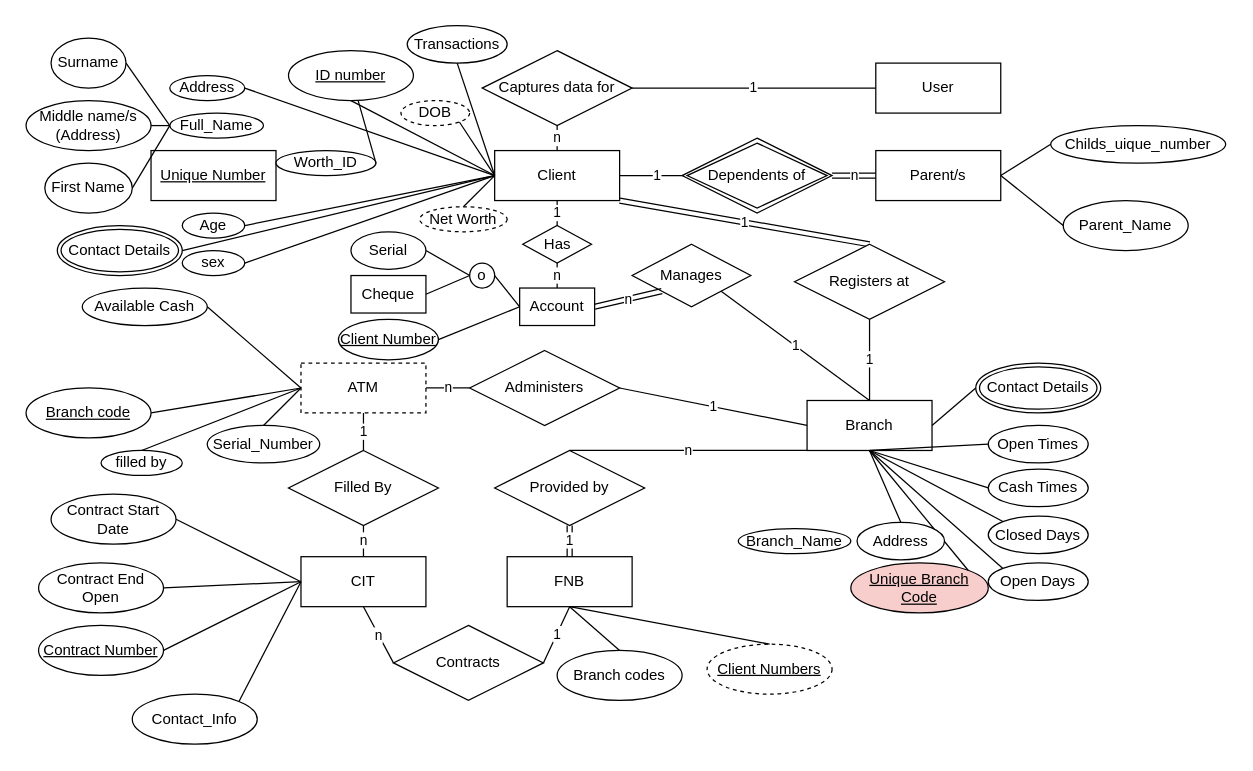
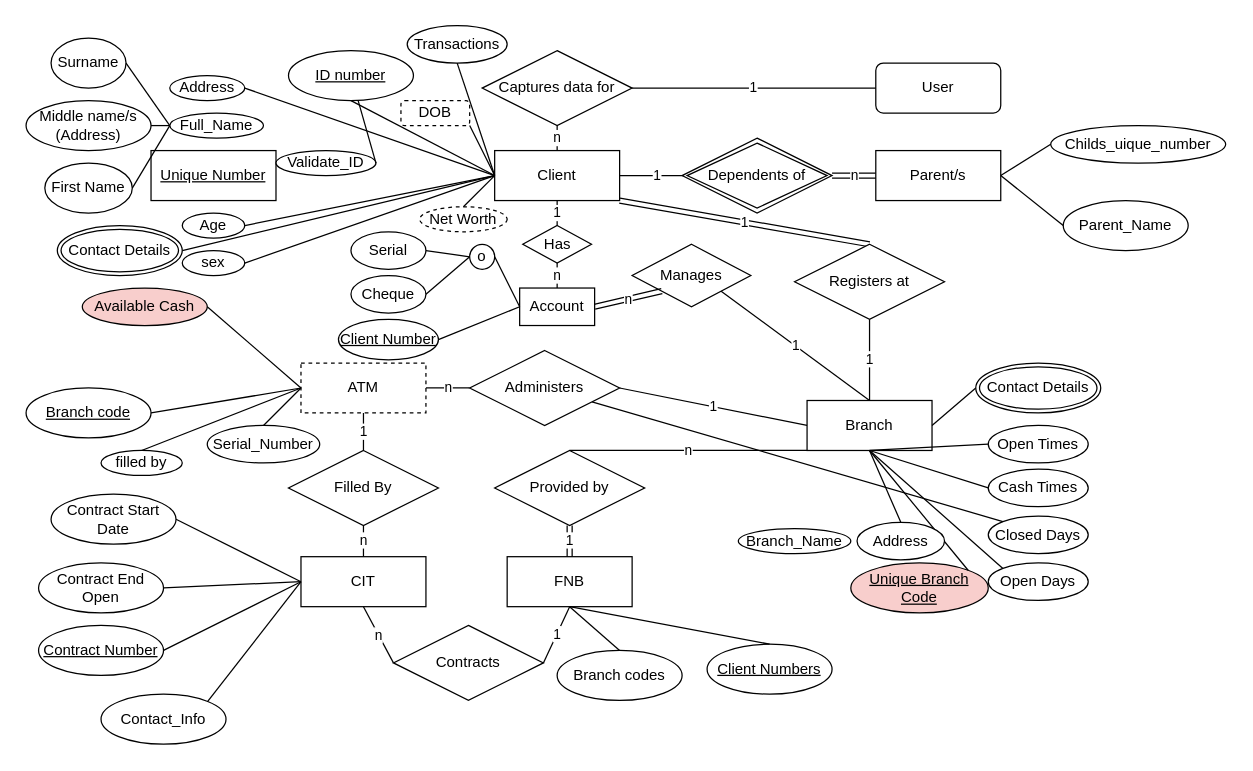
(938, 88) -> (938, 88)
(435, 113) -> (435, 113)
(326, 163) -> (326, 163)
(482, 276) -> (482, 257)
(388, 294) -> (388, 294)
(144, 307) -> (144, 307)
(940, 488) -> (671, 425)
(769, 669) -> (769, 669)
(194, 719) -> (163, 719)
